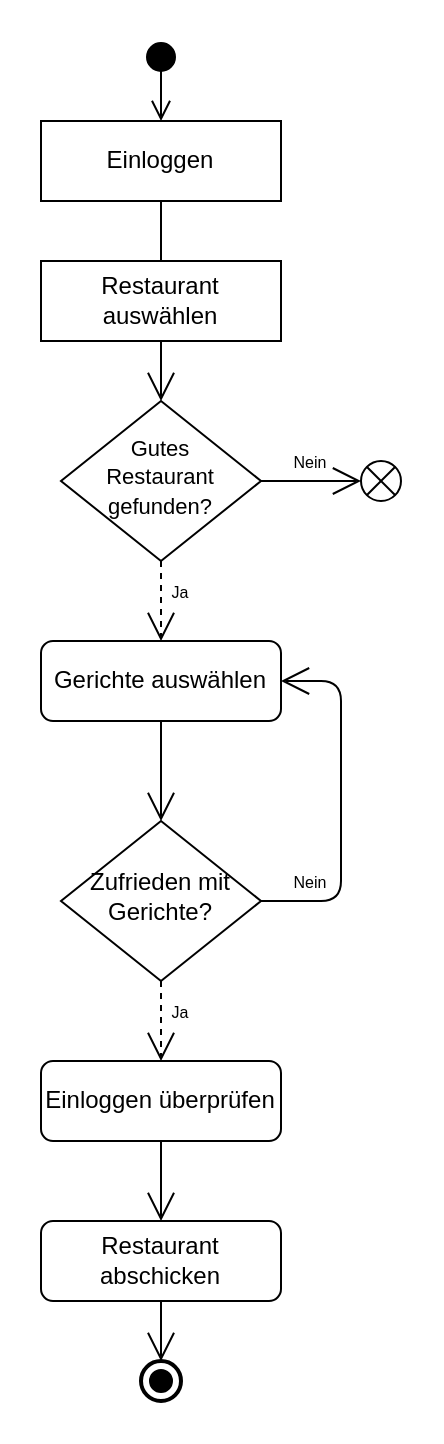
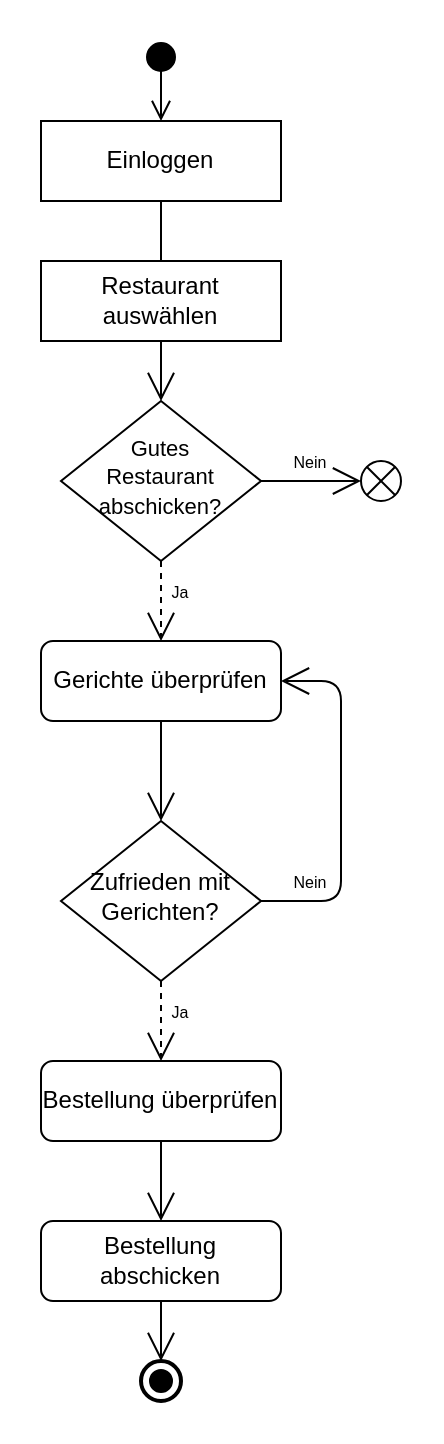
(161, 477) -> (161, 477)
(161, 681) -> (161, 681)
(161, 897) -> (161, 897)
(161, 1101) -> (161, 1101)
(161, 1261) -> (161, 1261)
